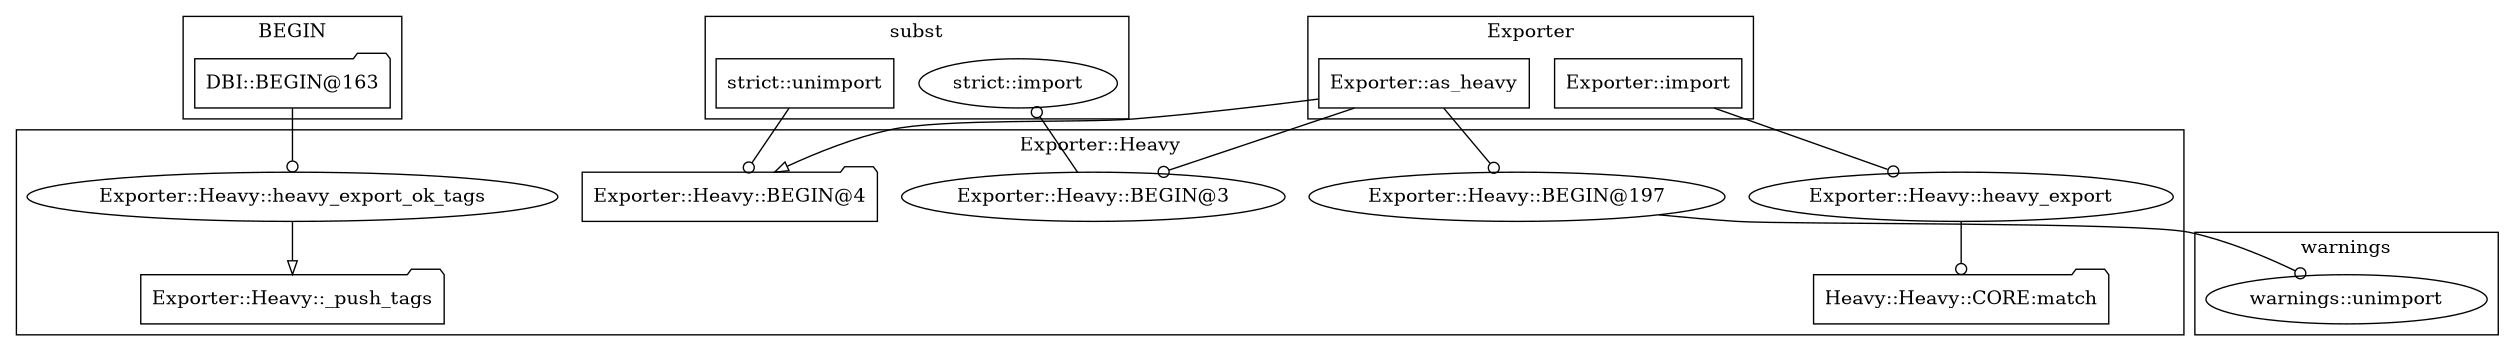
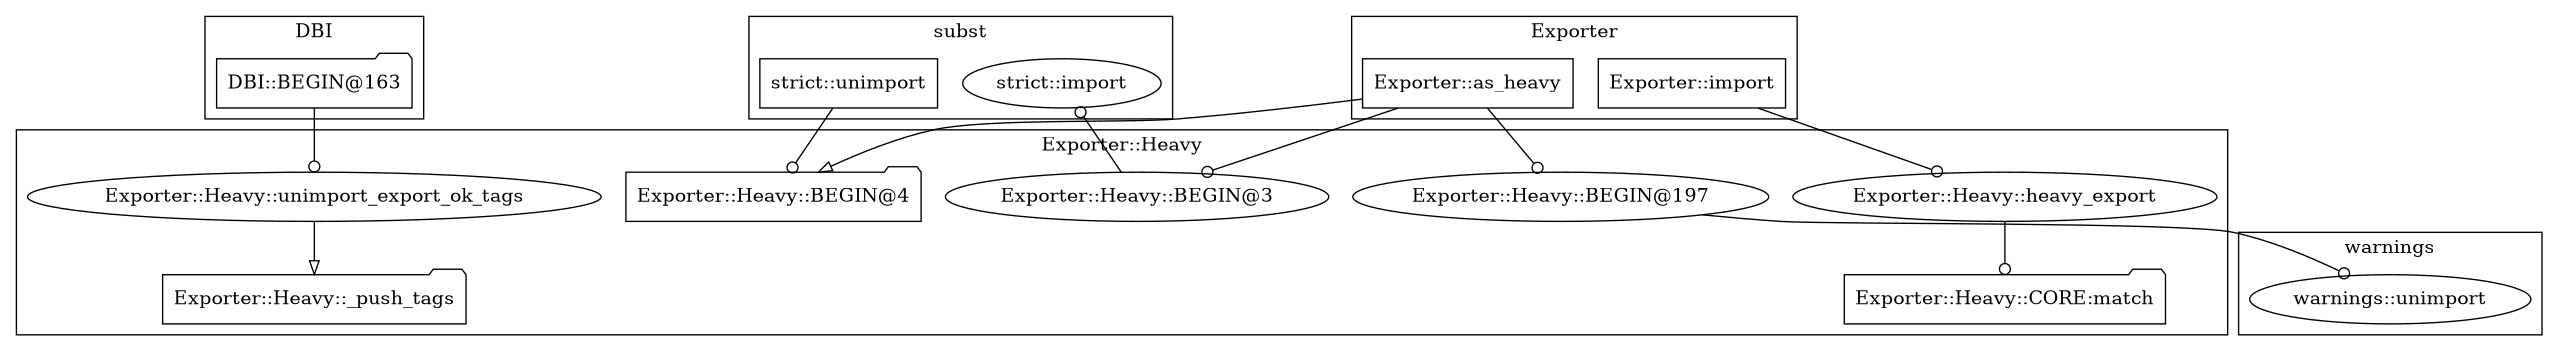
(292, 32) -> (314, 32)
(292, 197) -> (314, 197)
(1961, 299) -> (2005, 299)
